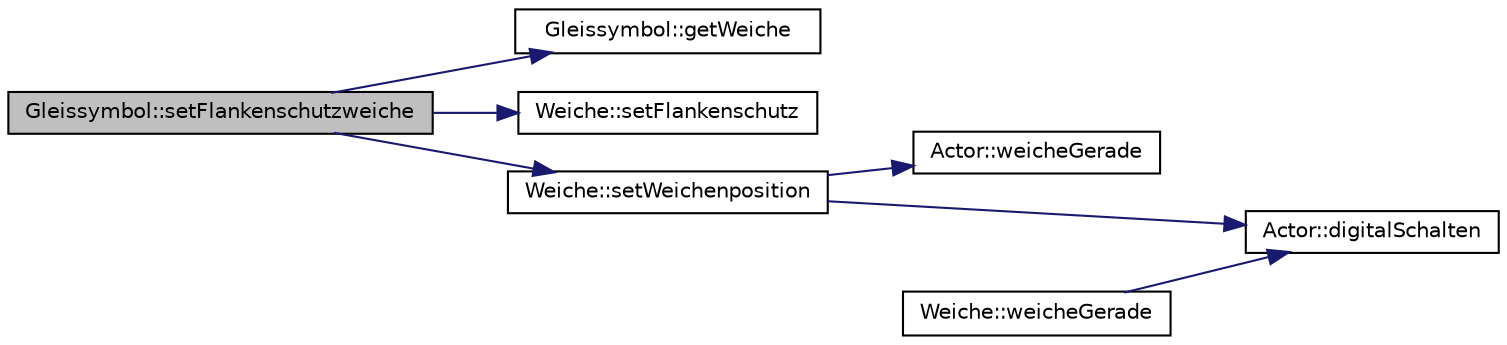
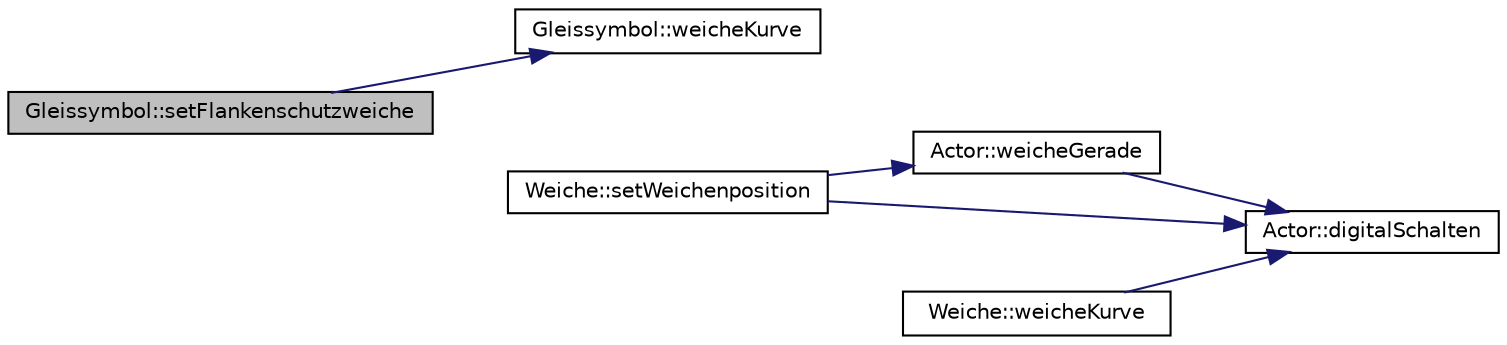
(668, 31) -> (668, 31)
(668, 113) -> none
(434, 151) -> none
none -> (1194, 190)
(1037, 314) -> (1037, 314)
